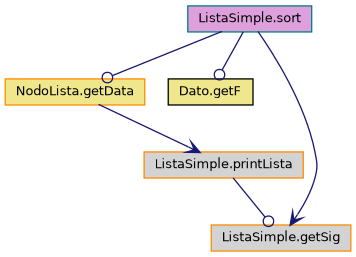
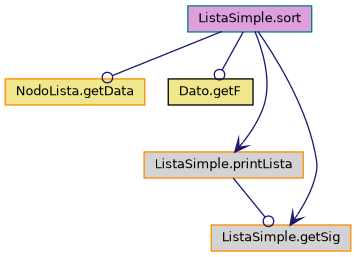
(143, 126) -> (267, 89)
